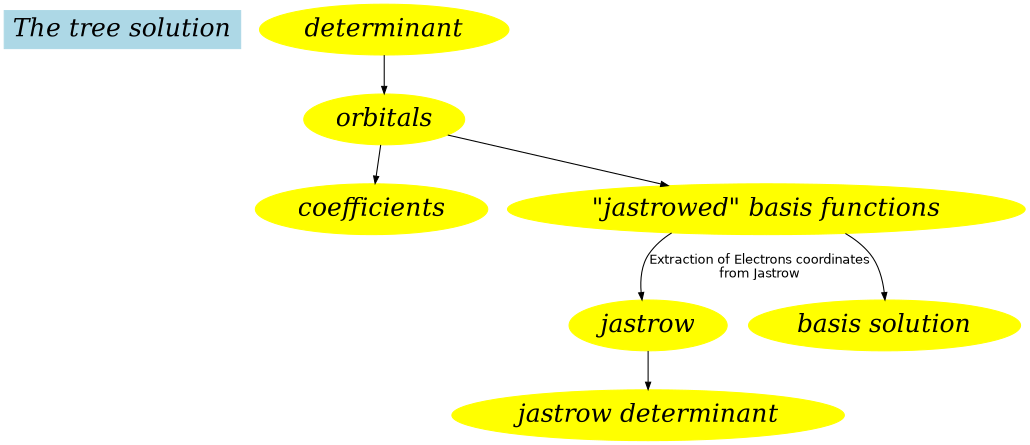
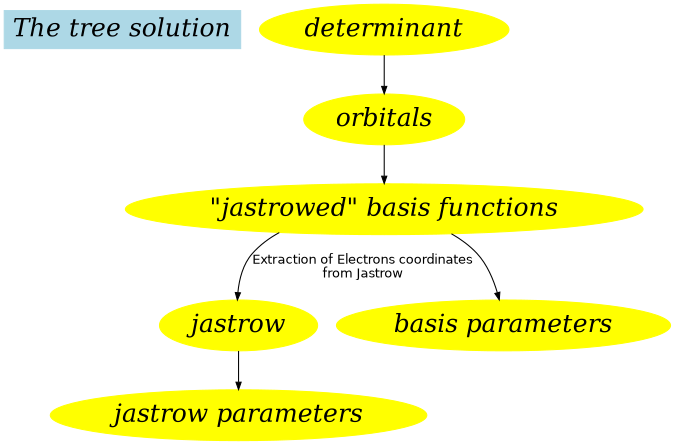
(372, 209) -> none
(885, 325) -> (504, 325)
(648, 415) -> (239, 415)
